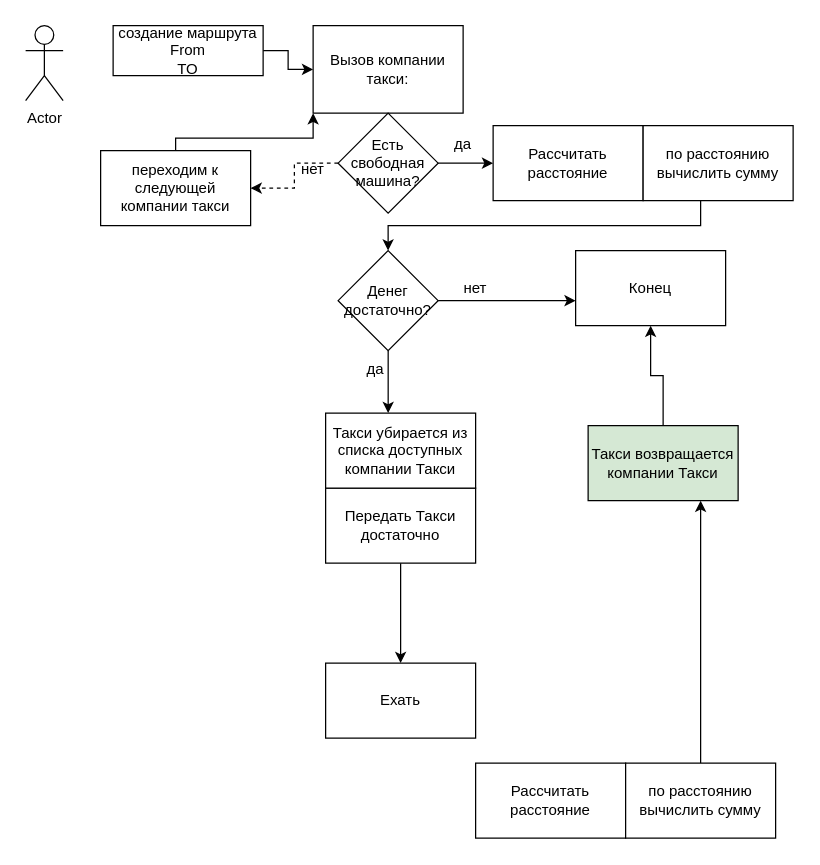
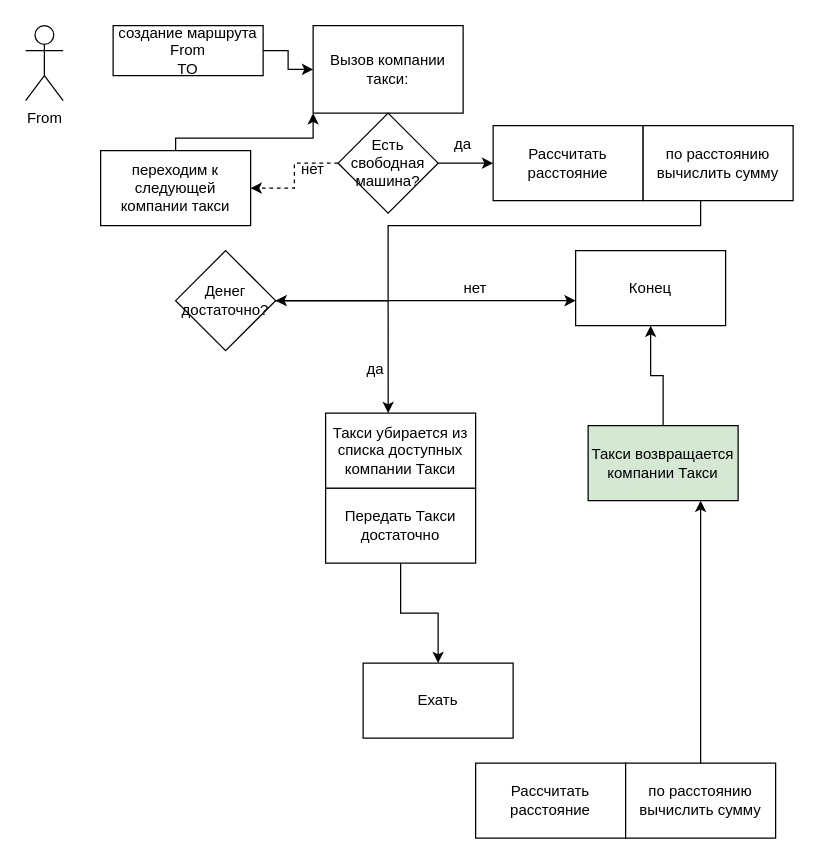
(45, 118) -> (45, 118)
(388, 301) -> (226, 301)
(401, 701) -> (438, 701)
